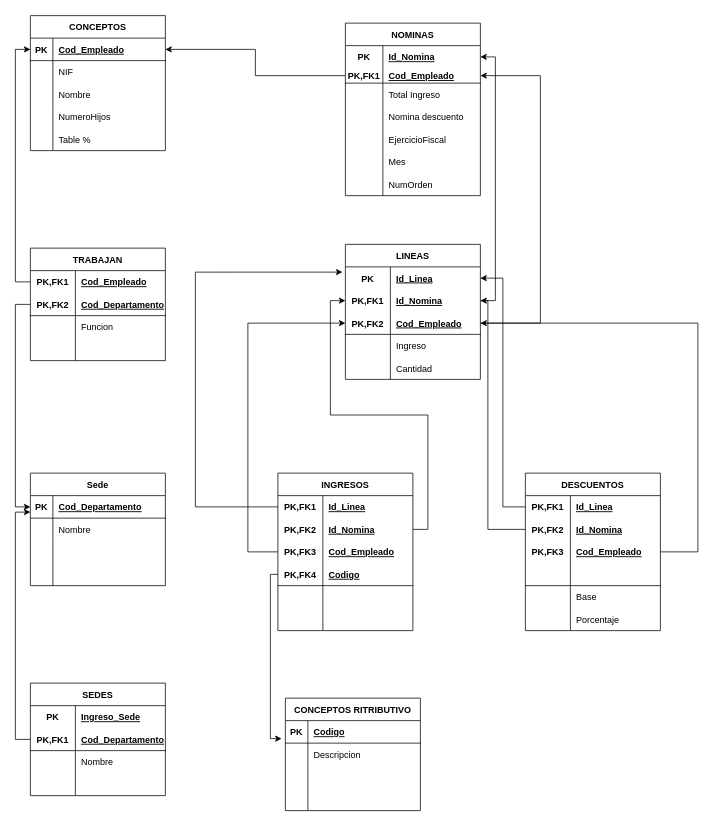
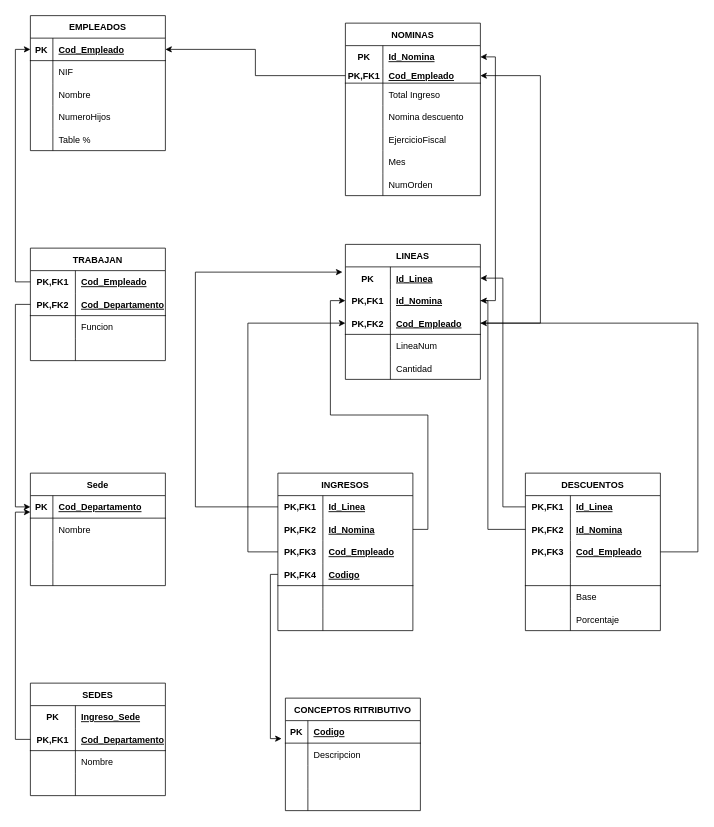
(98, 27) -> (98, 27)
(414, 346) -> (415, 346)
